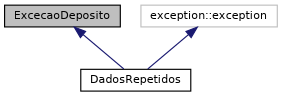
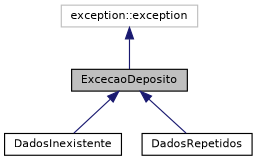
(168, 52) -> (129, 54)
none -> (63, 144)
